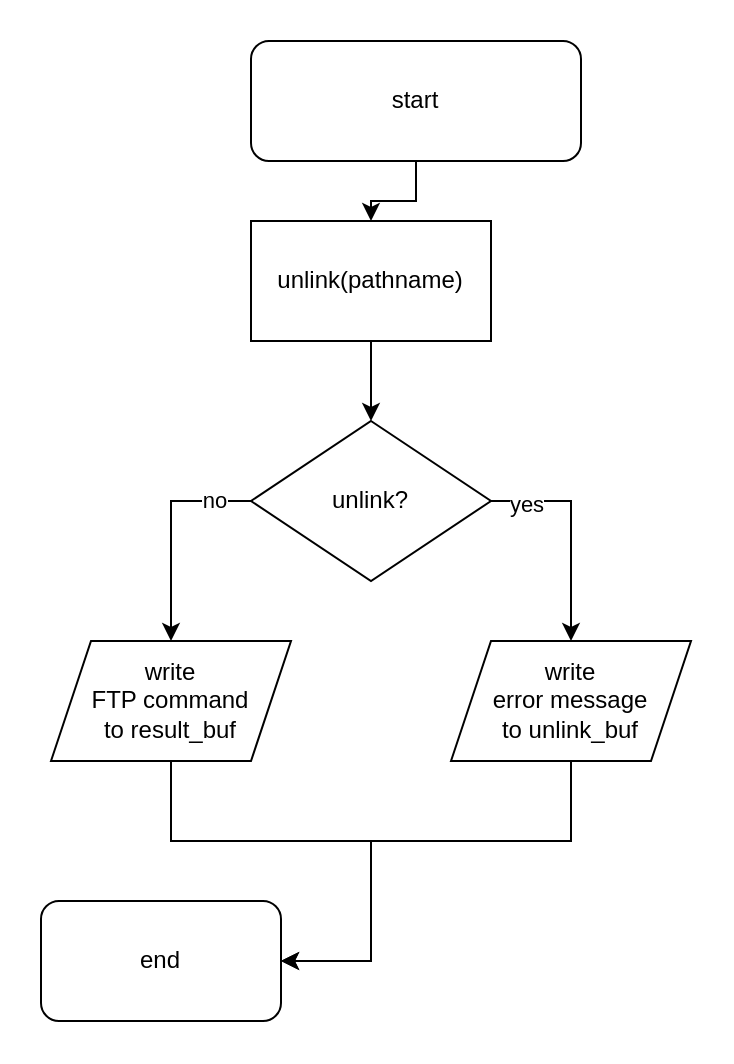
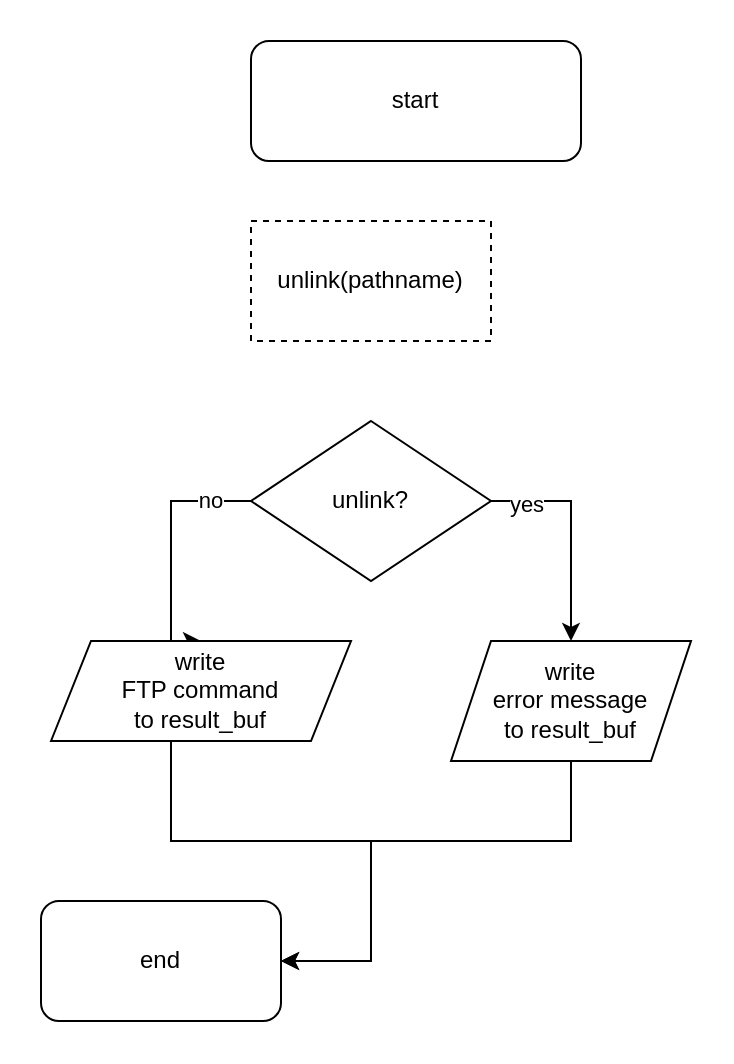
(410, 201) -> none
(371, 281) -> (371, 281)
(371, 374) -> none
(171, 701) -> (201, 691)
(571, 701) -> (571, 701)
